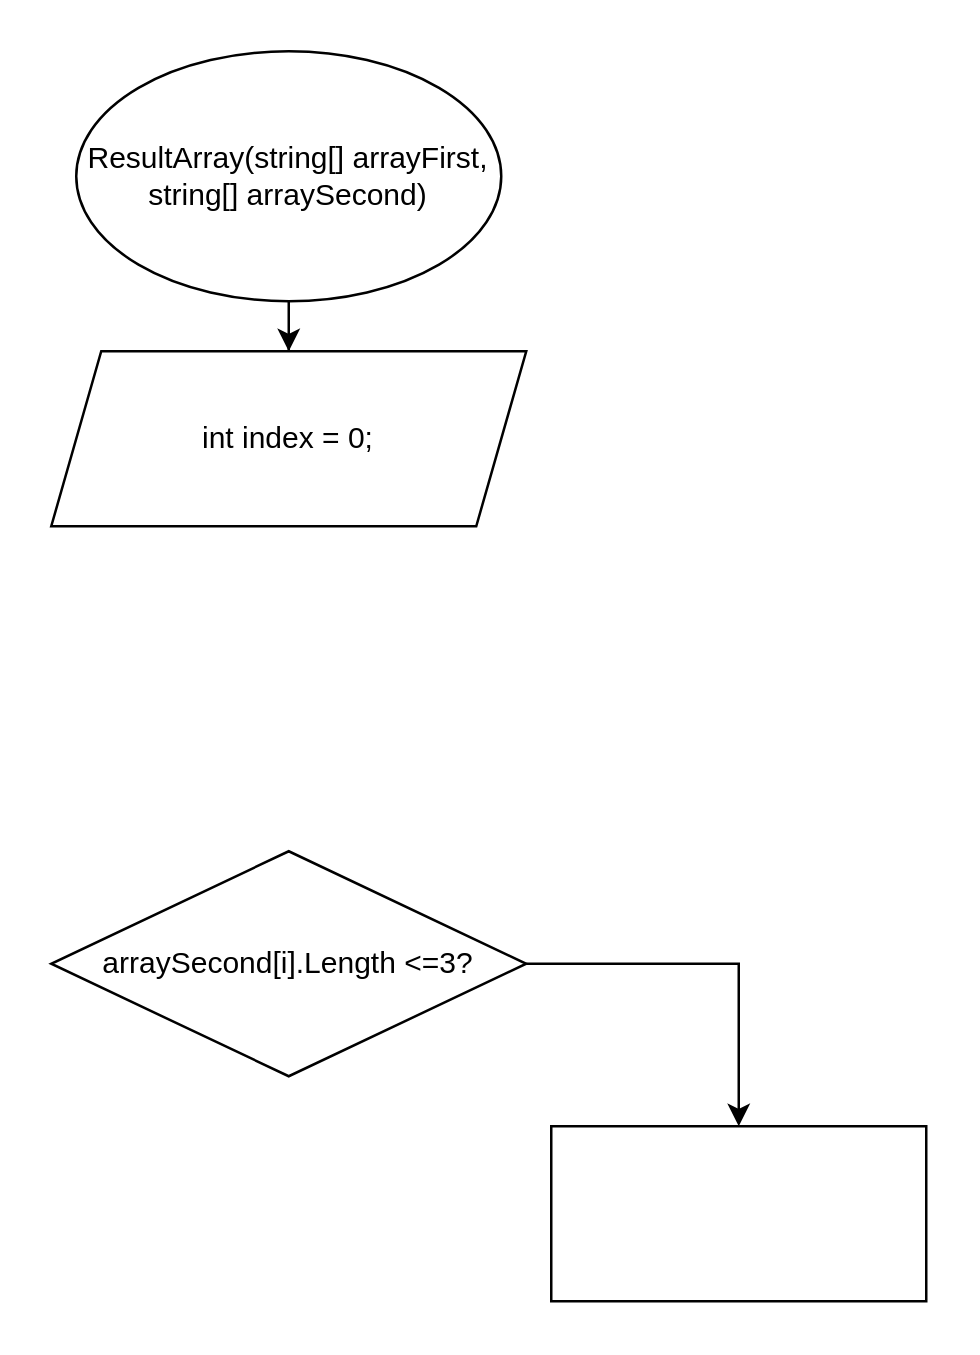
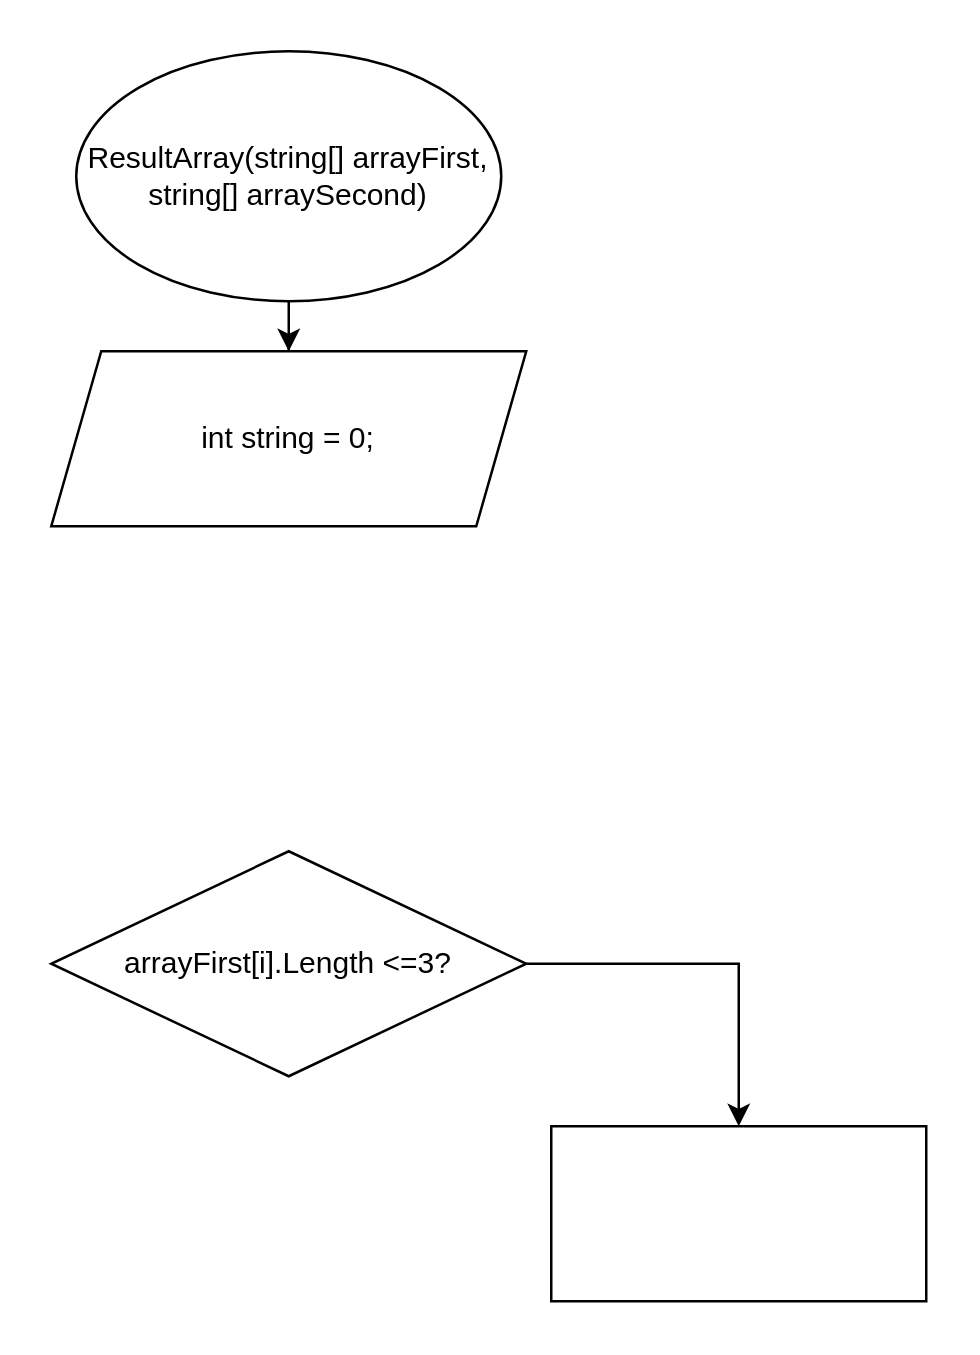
(289, 439) -> (289, 439)
(289, 964) -> (289, 964)
